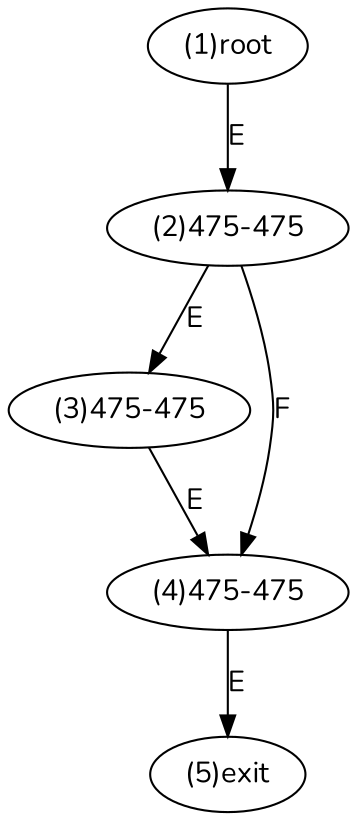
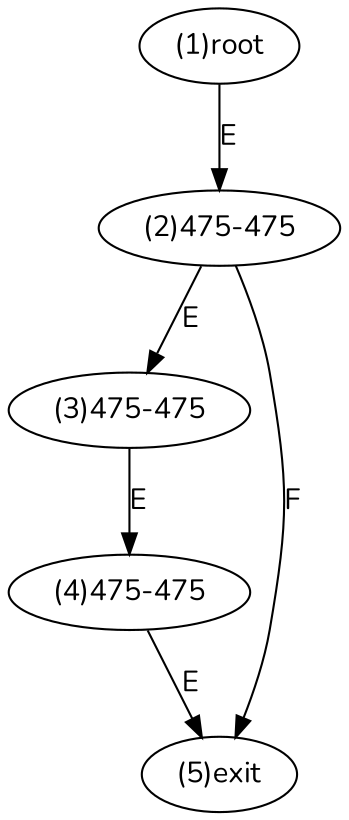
(273, 400) -> (284, 491)
